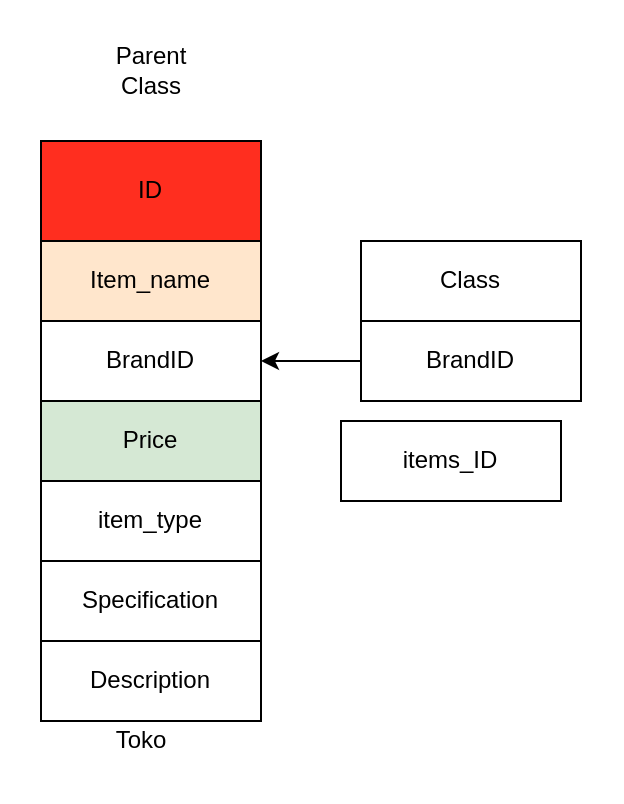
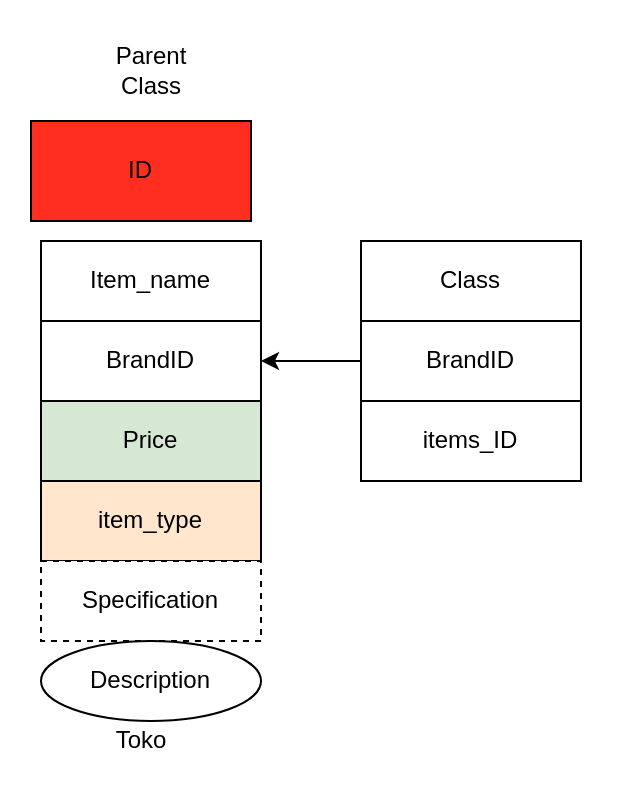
(151, 191) -> (141, 171)
(151, 281) -> (151, 281)
(451, 461) -> (471, 441)
(151, 521) -> (151, 521)
(151, 601) -> (151, 601)
(151, 681) -> (151, 681)
